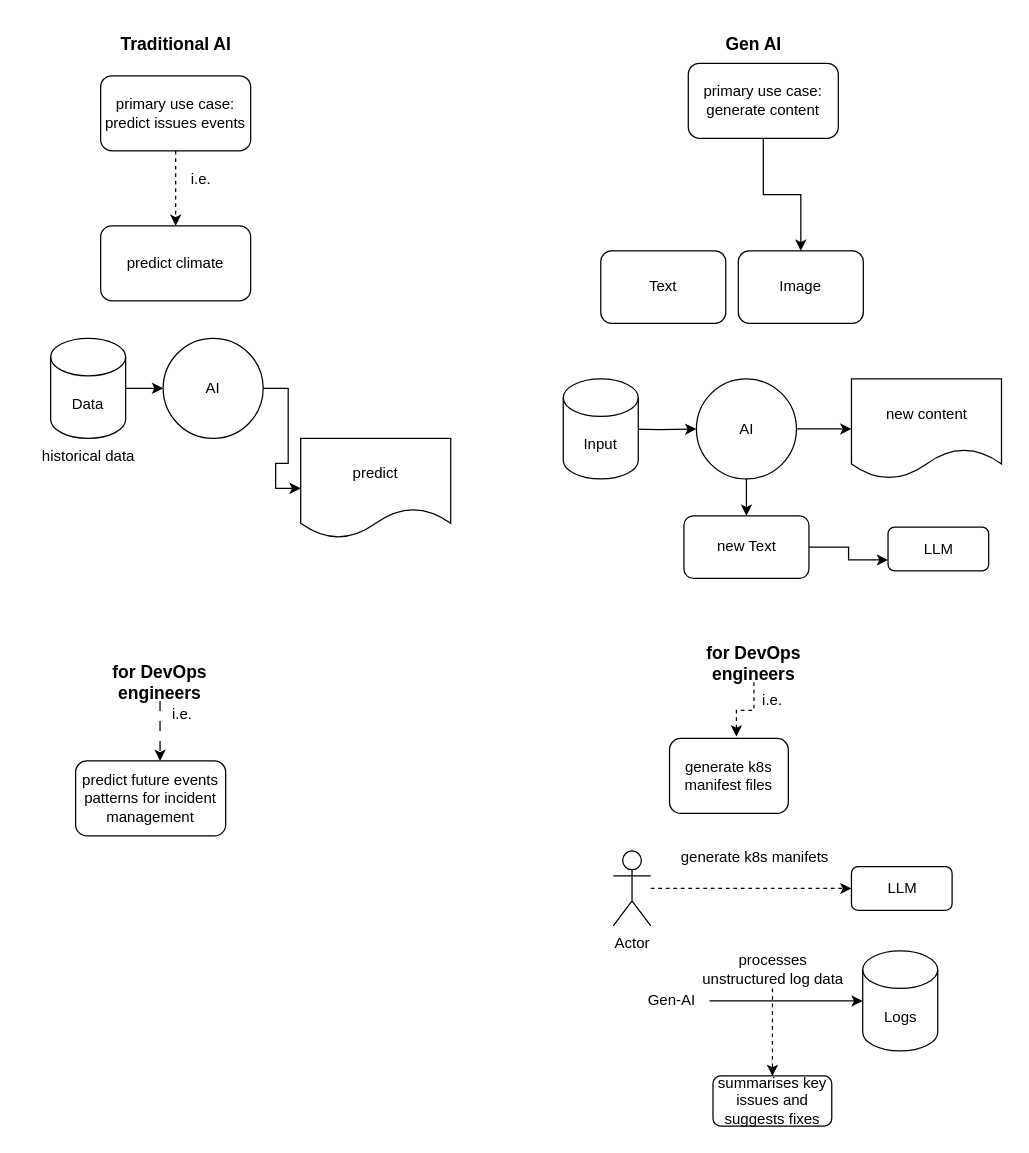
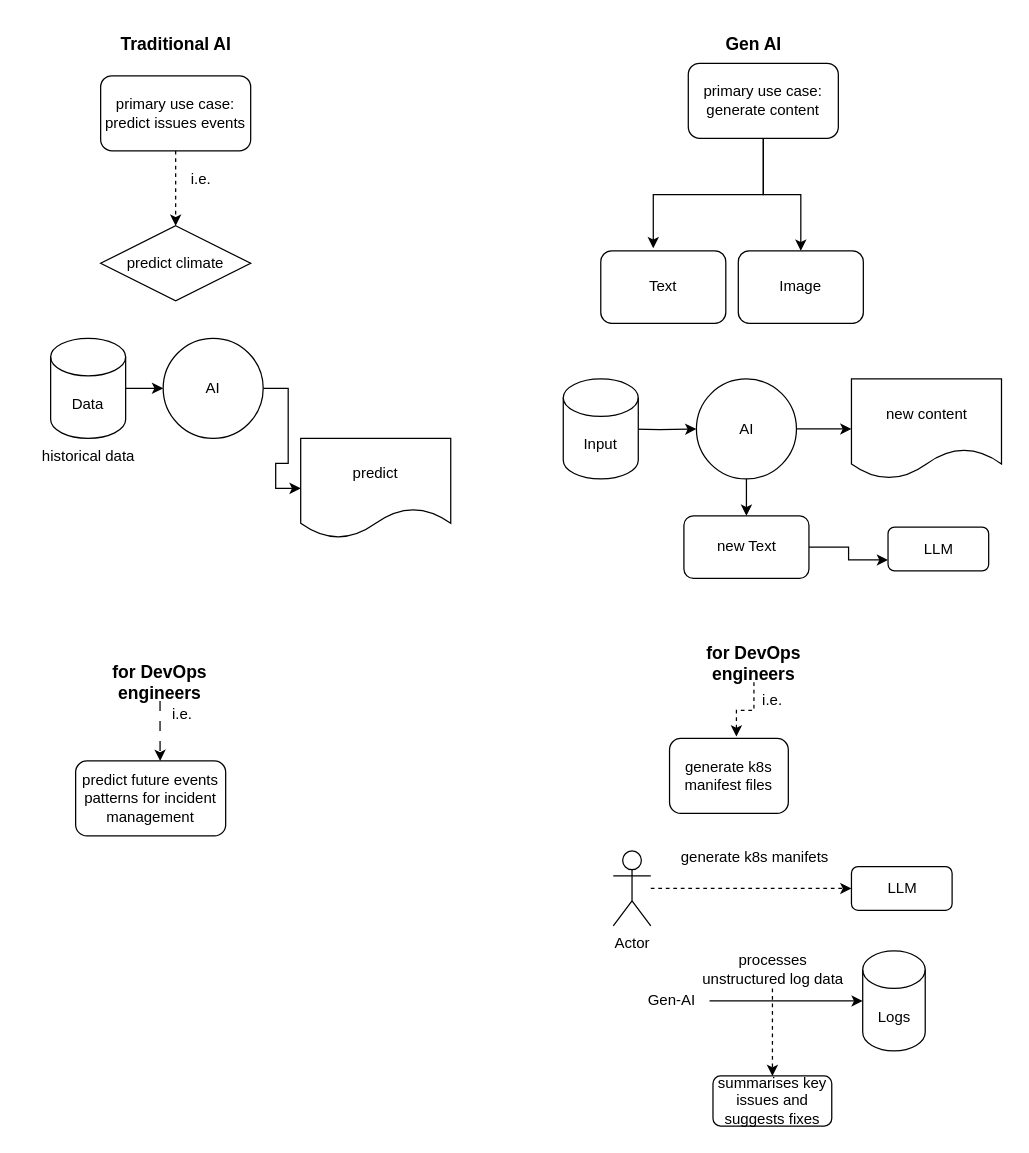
none -> (685, 194)
(176, 263) -> (176, 263)
(900, 1001) -> (894, 1001)
